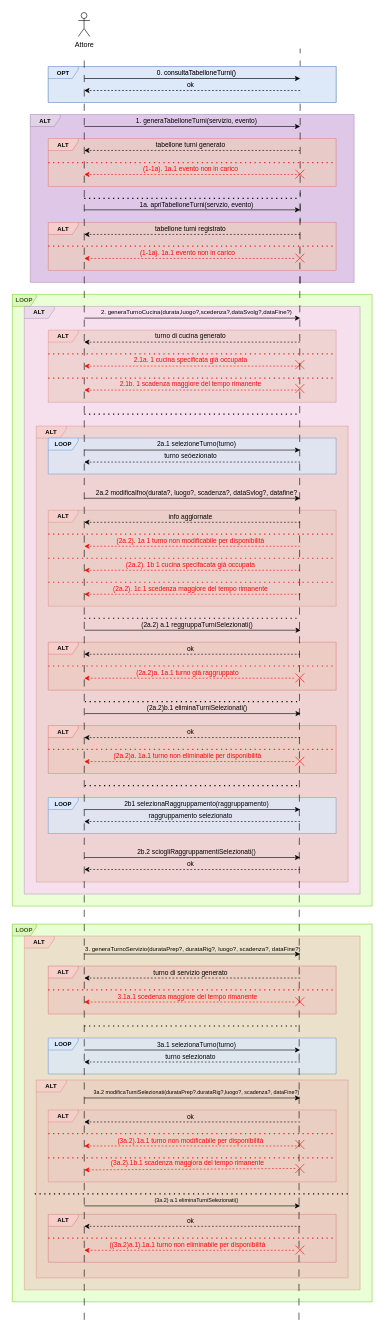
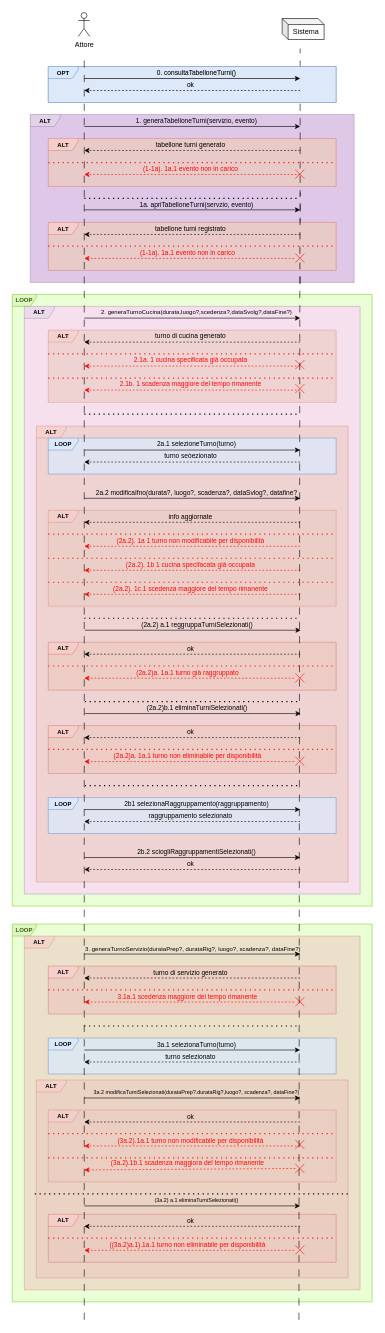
none -> (303, 29)
